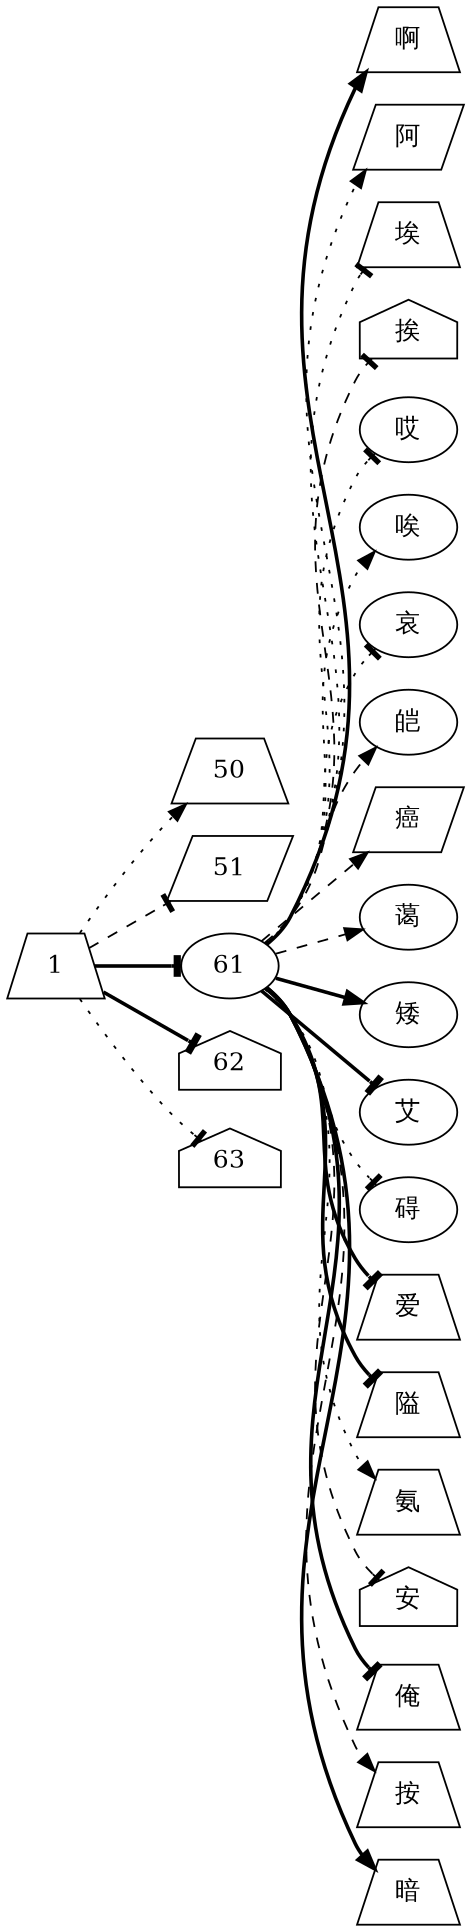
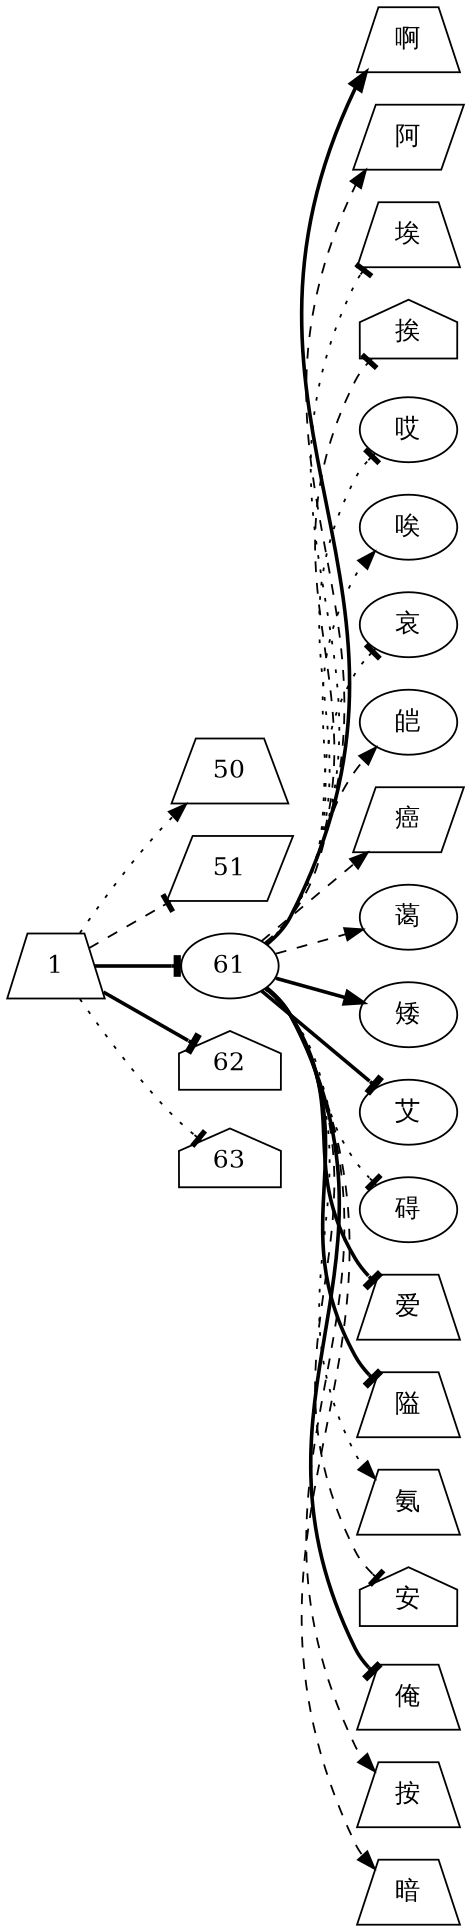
(329, 570) -> (329, 570)
(302, 1618) -> (302, 1618)
